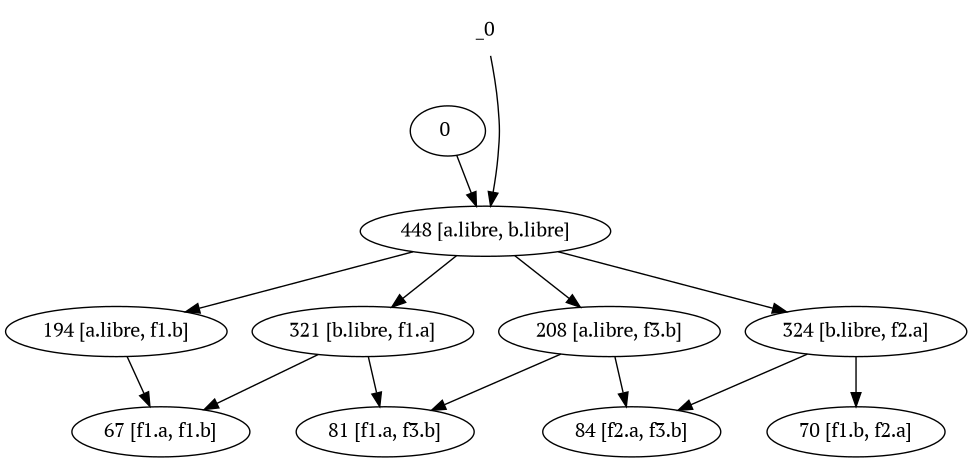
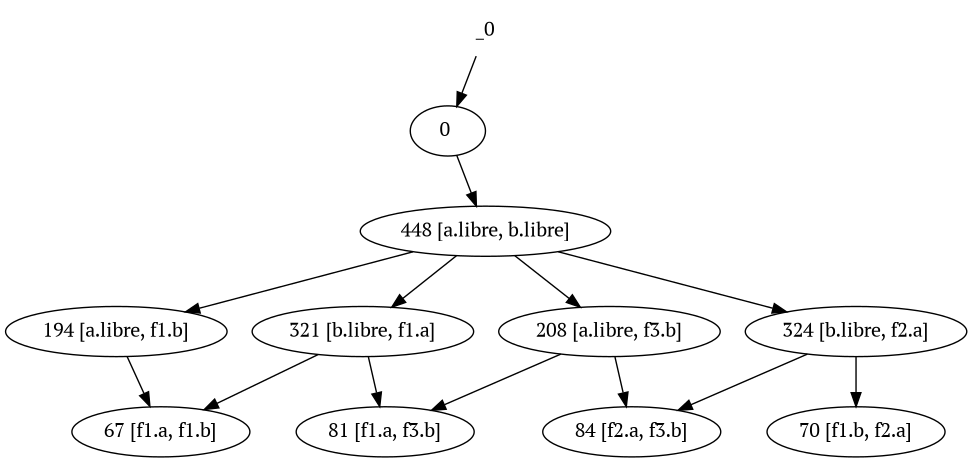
(499, 124) -> (469, 75)
